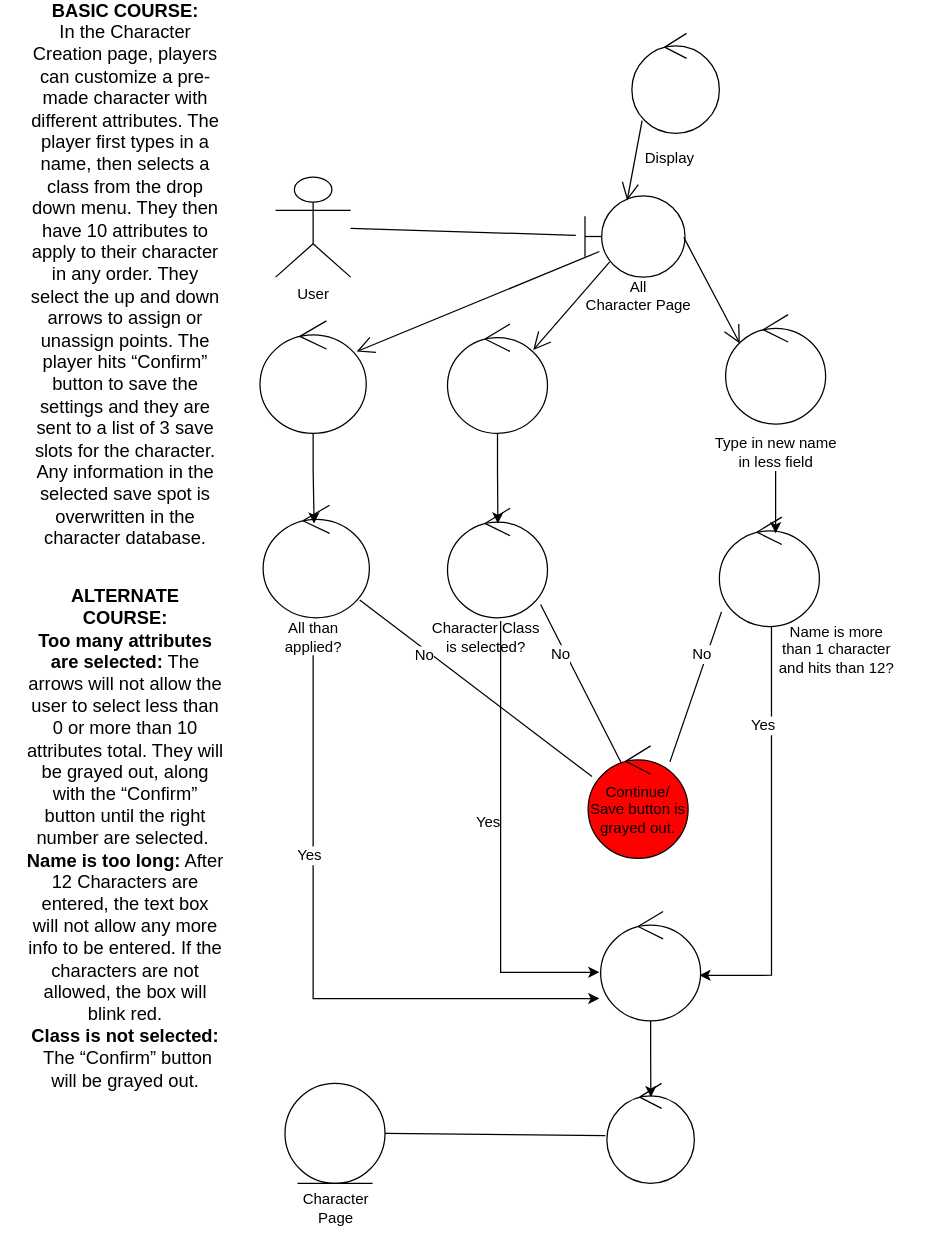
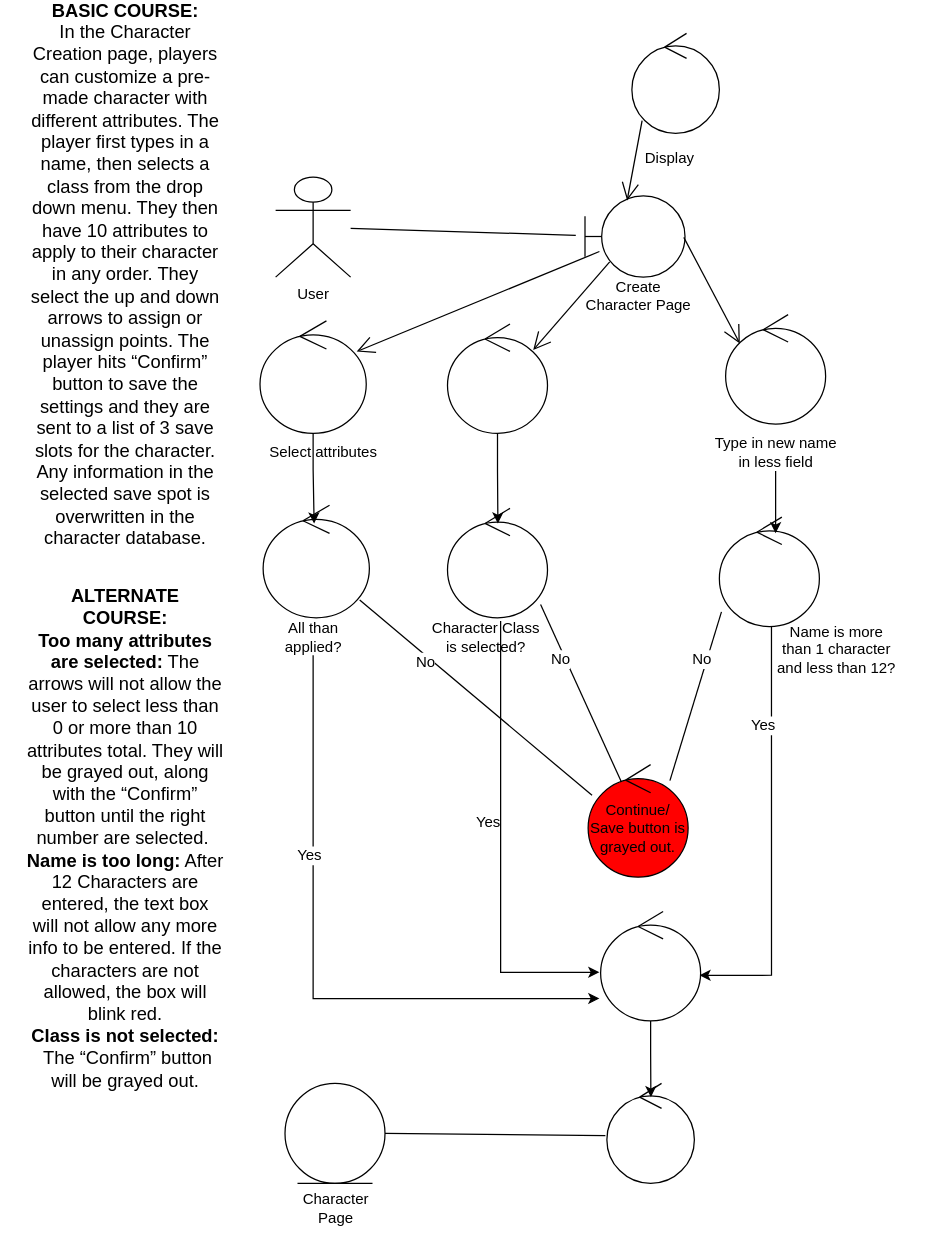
(639, 296) -> (639, 296)
none -> (323, 452)
(837, 649) -> (837, 649)
(638, 802) -> (638, 821)
